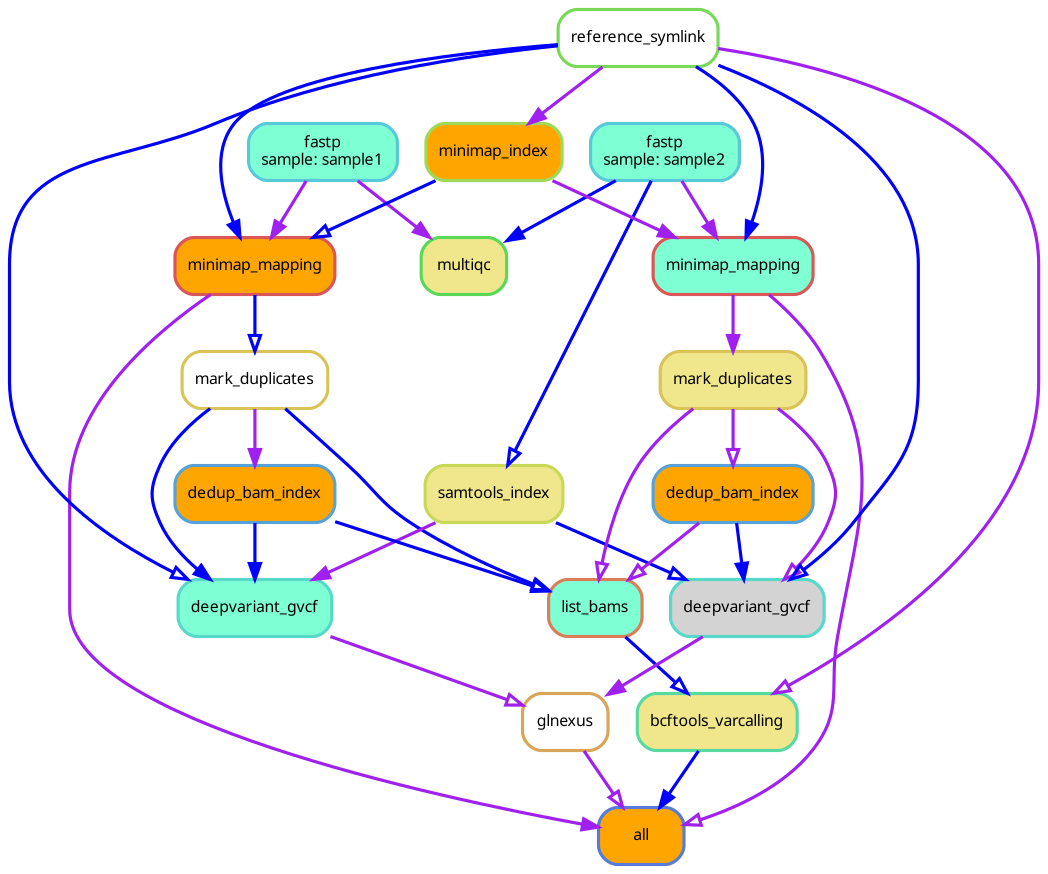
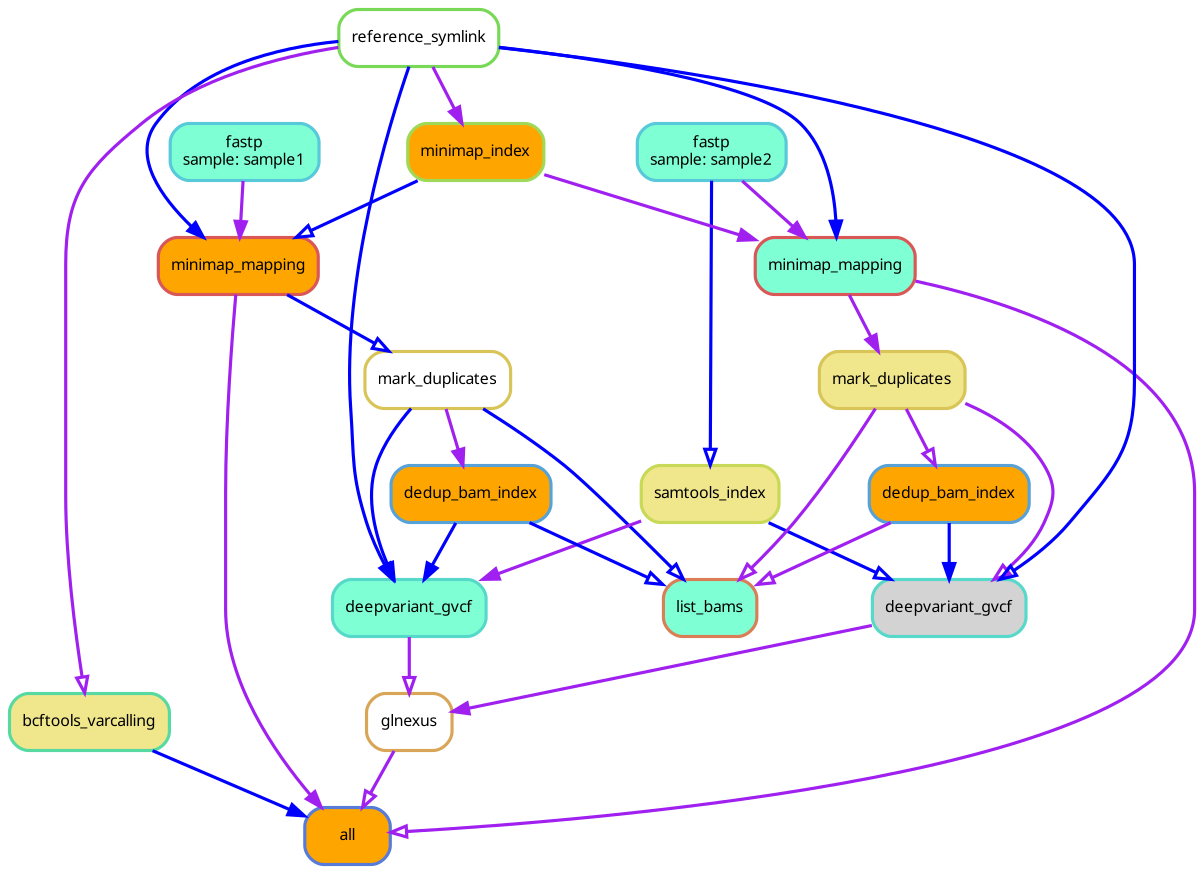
(464, 266) -> none
(648, 657) -> none
